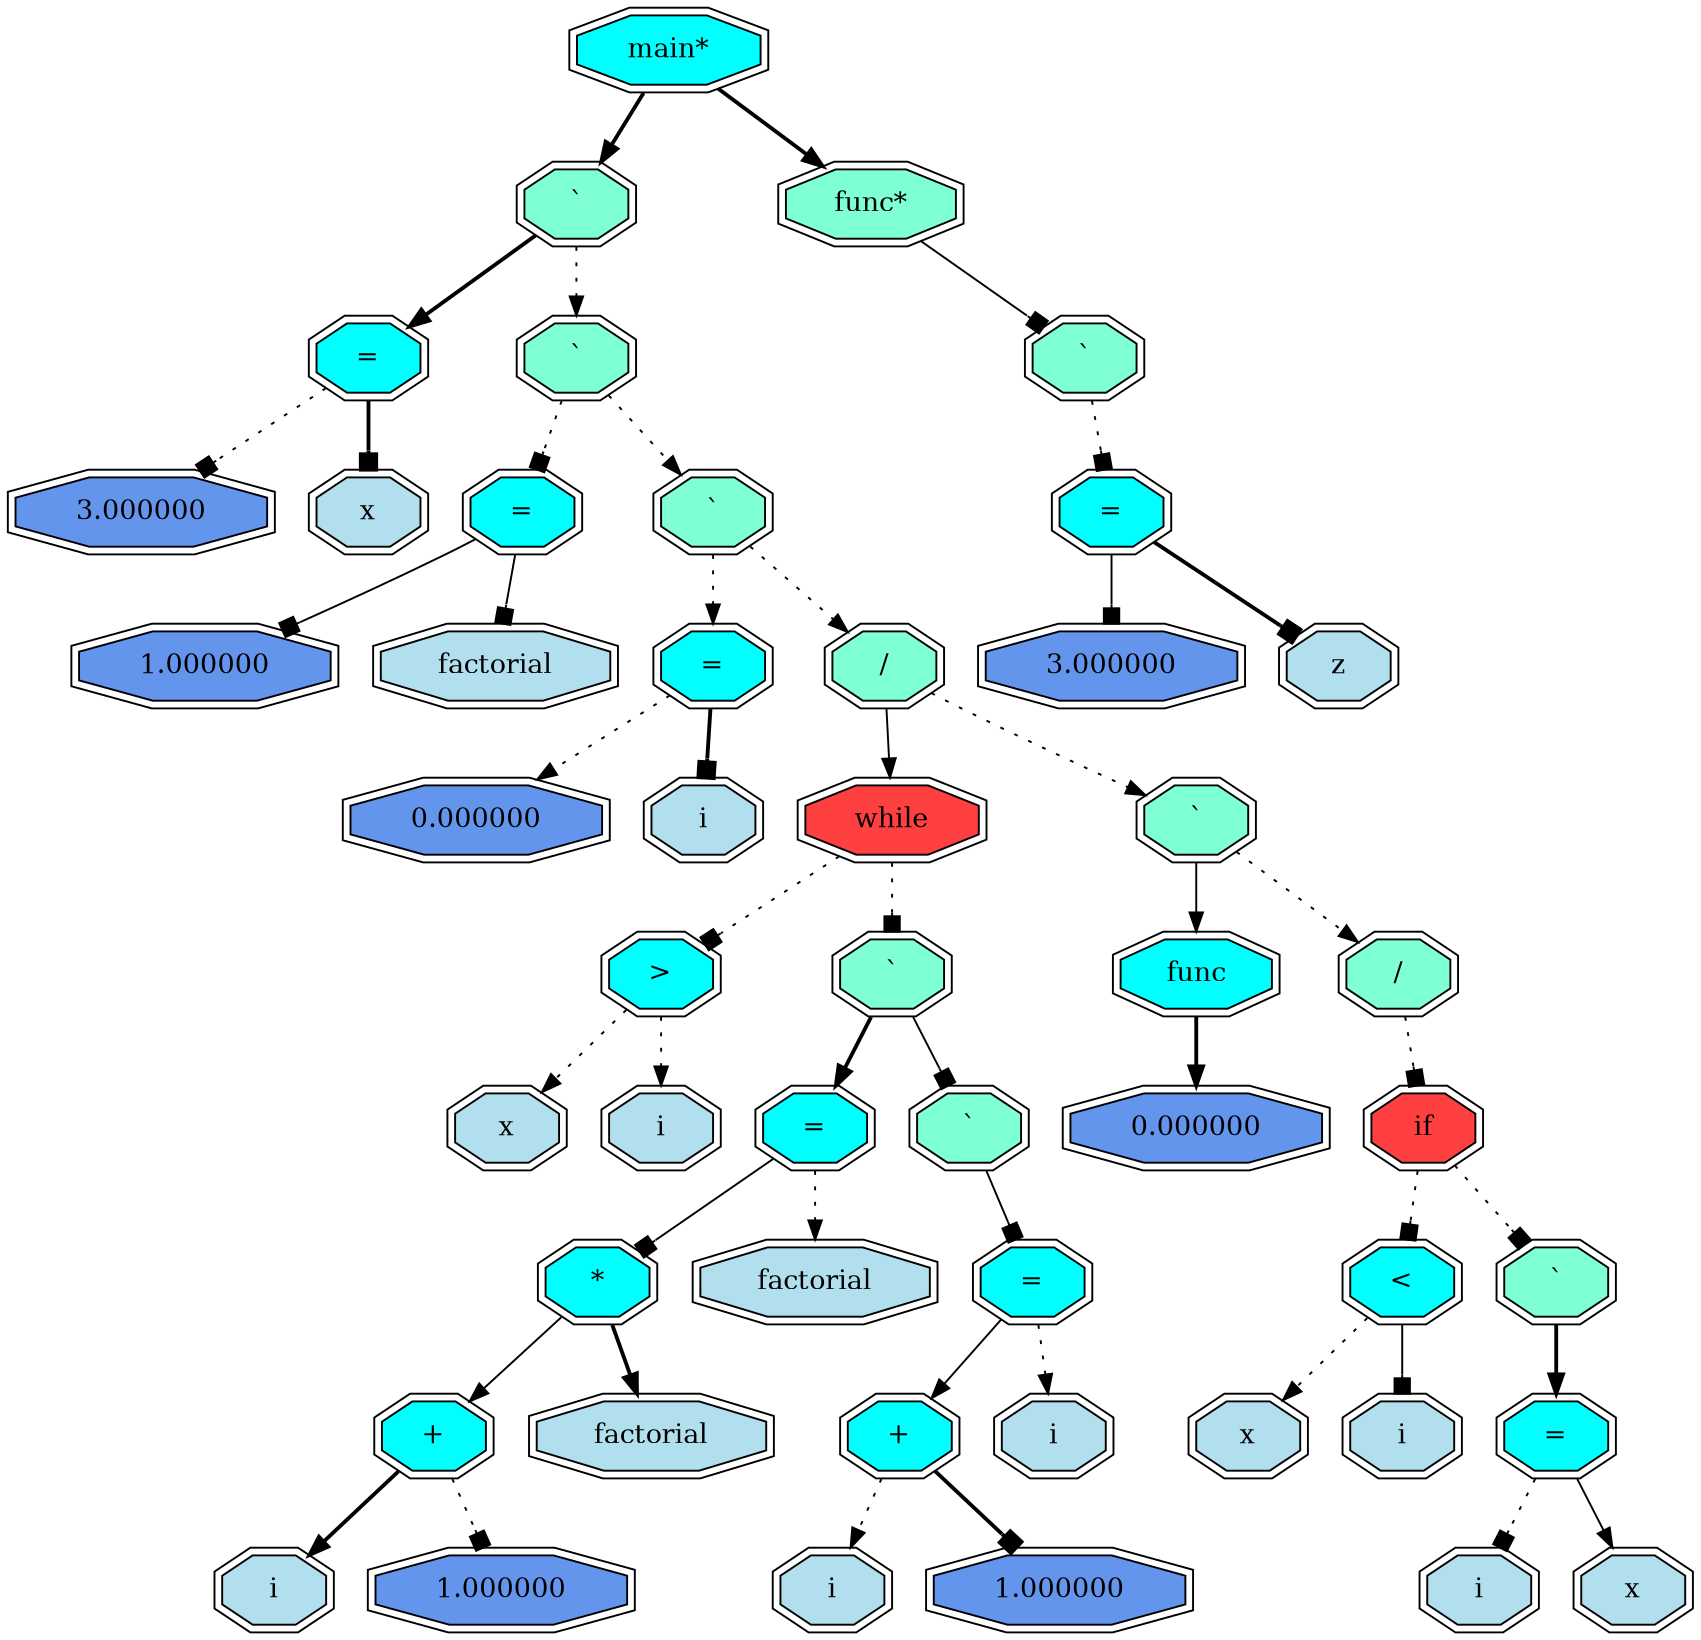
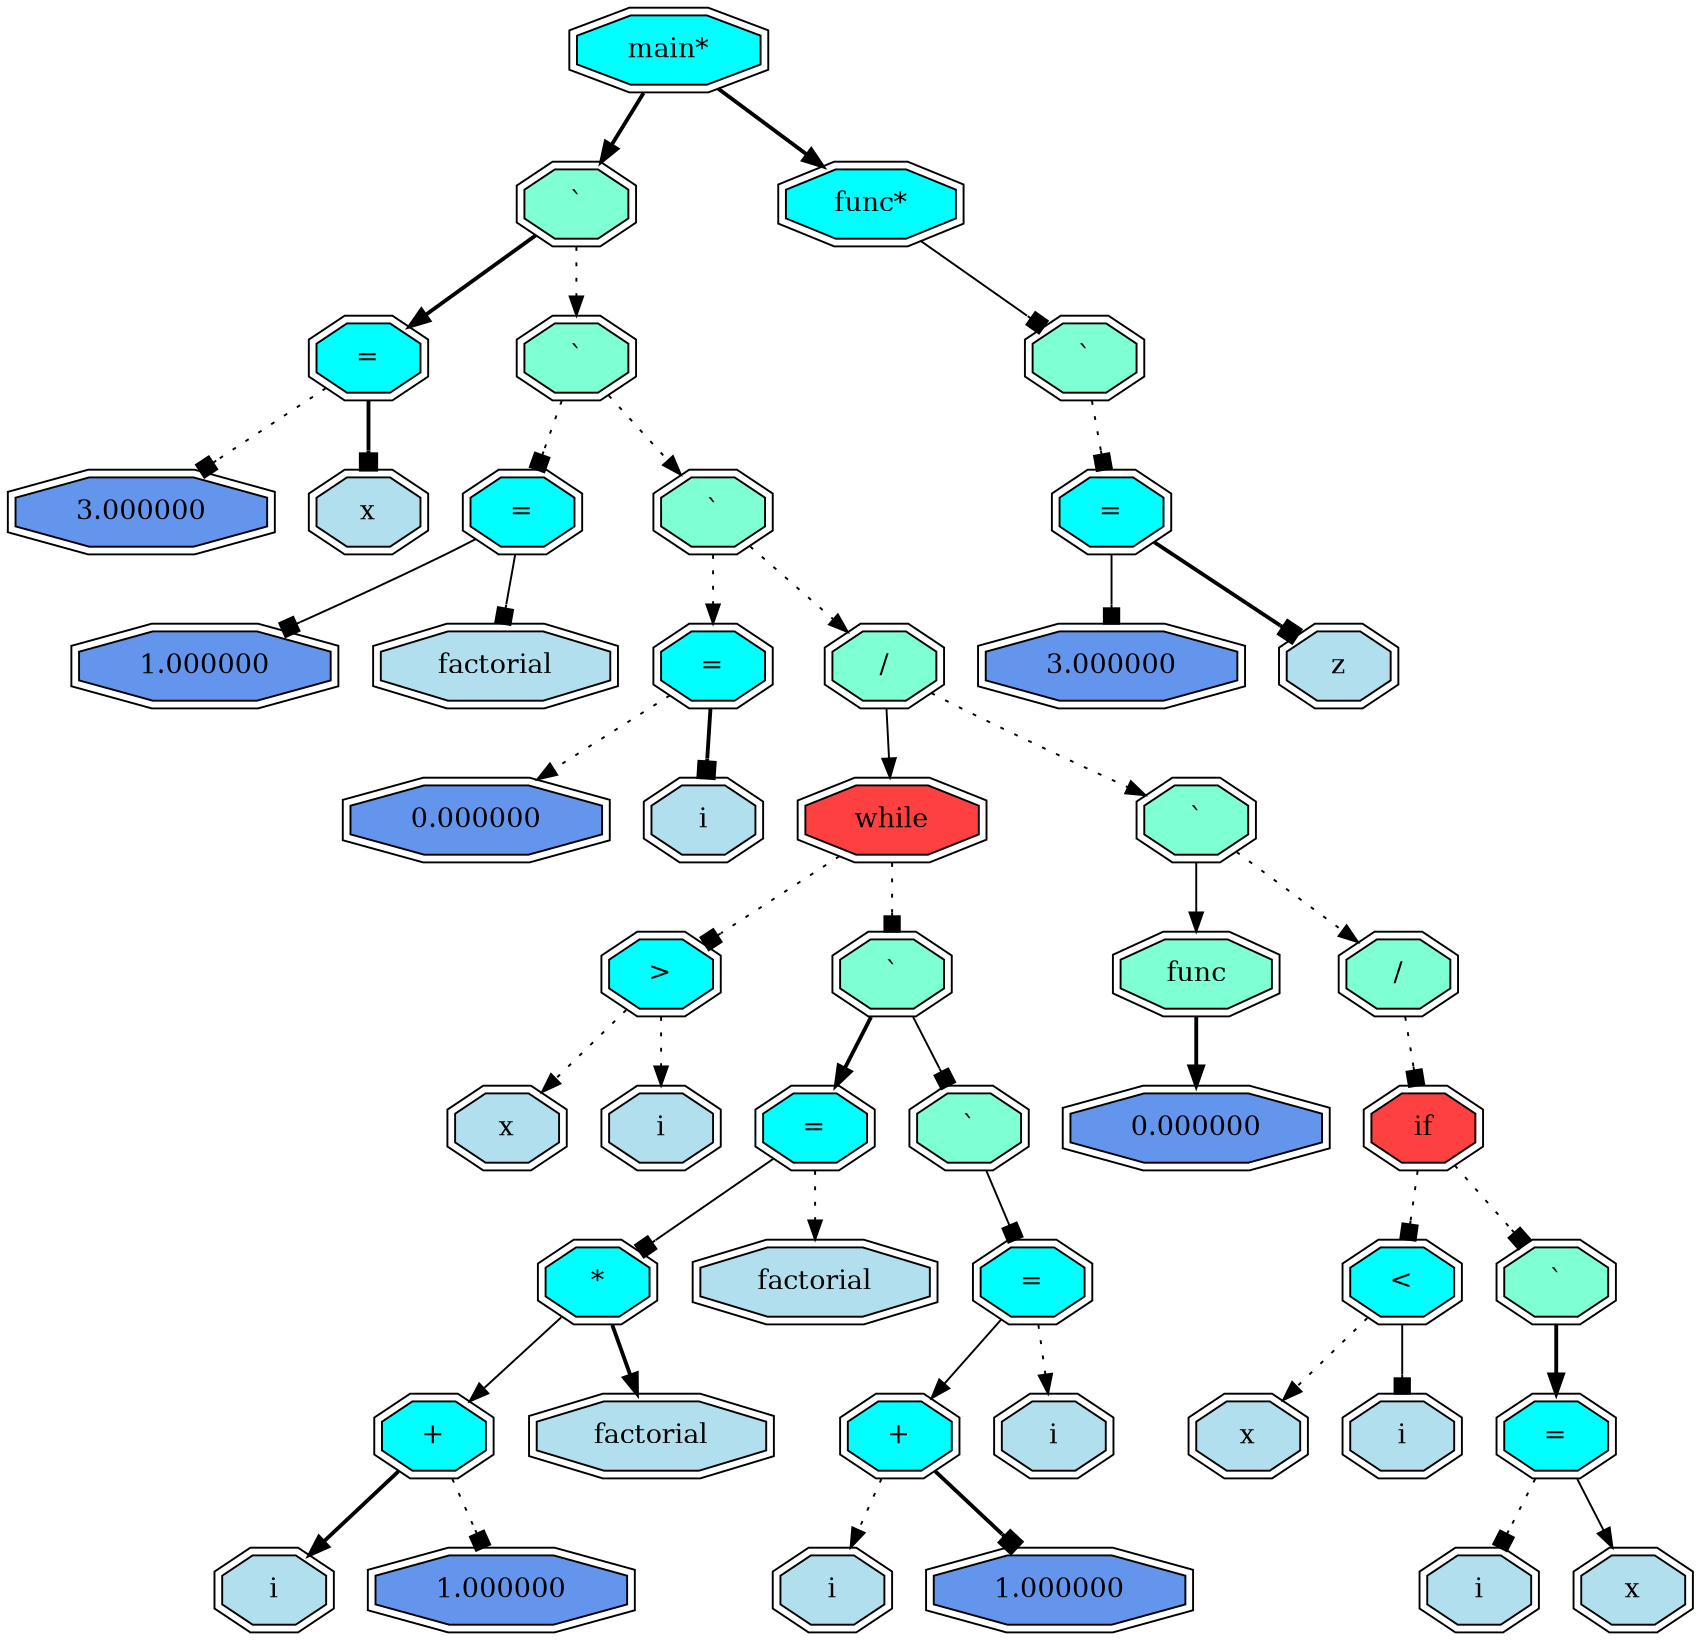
(871, 204) -> (871, 204)
(1196, 974) -> (1196, 974)
